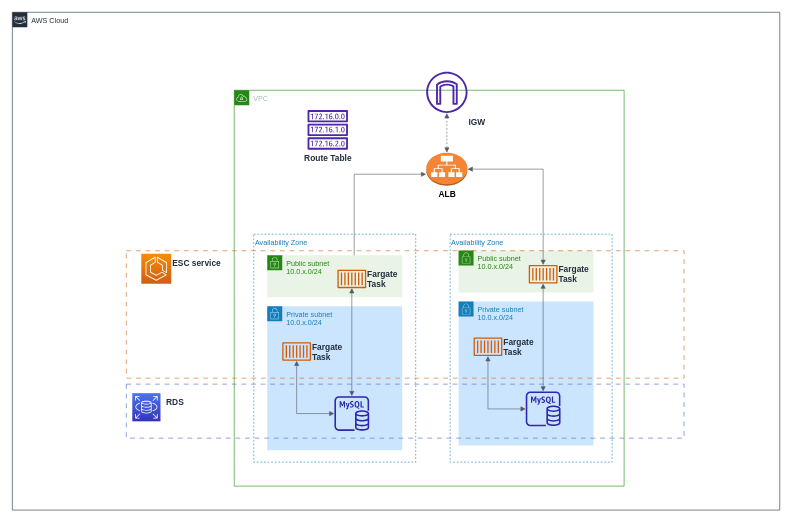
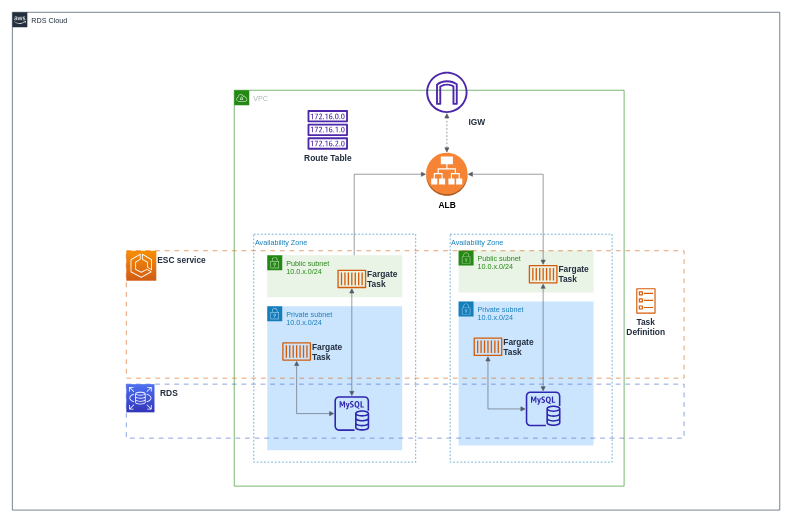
(48, 21) -> (48, 21)
(447, 169) -> (447, 174)
(156, 269) -> (141, 266)
none -> (646, 301)
(146, 407) -> (140, 398)
